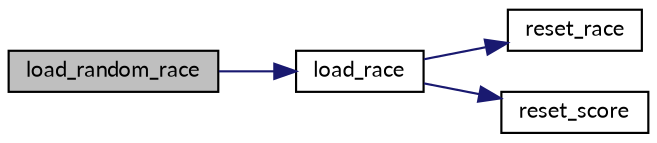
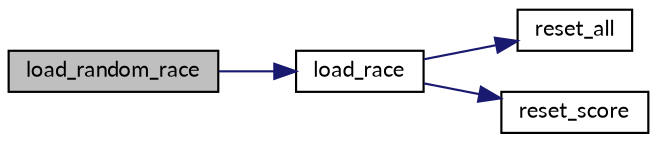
(575, 30) -> (575, 30)
